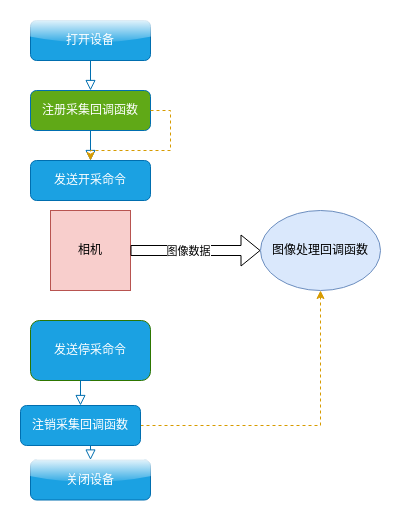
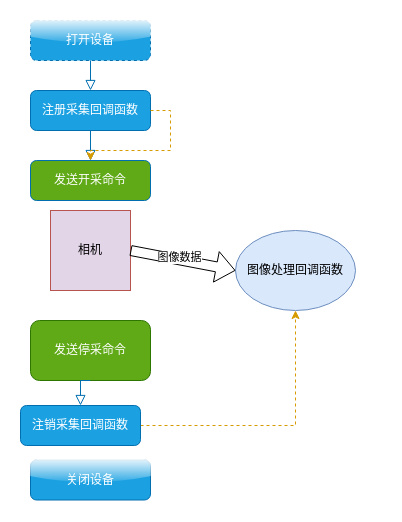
(91, 41) -> (91, 41)
(91, 111) -> (91, 111)
(91, 181) -> (91, 181)
(91, 251) -> (91, 251)
(321, 251) -> (296, 271)
(91, 351) -> (91, 351)
(91, 446) -> none
